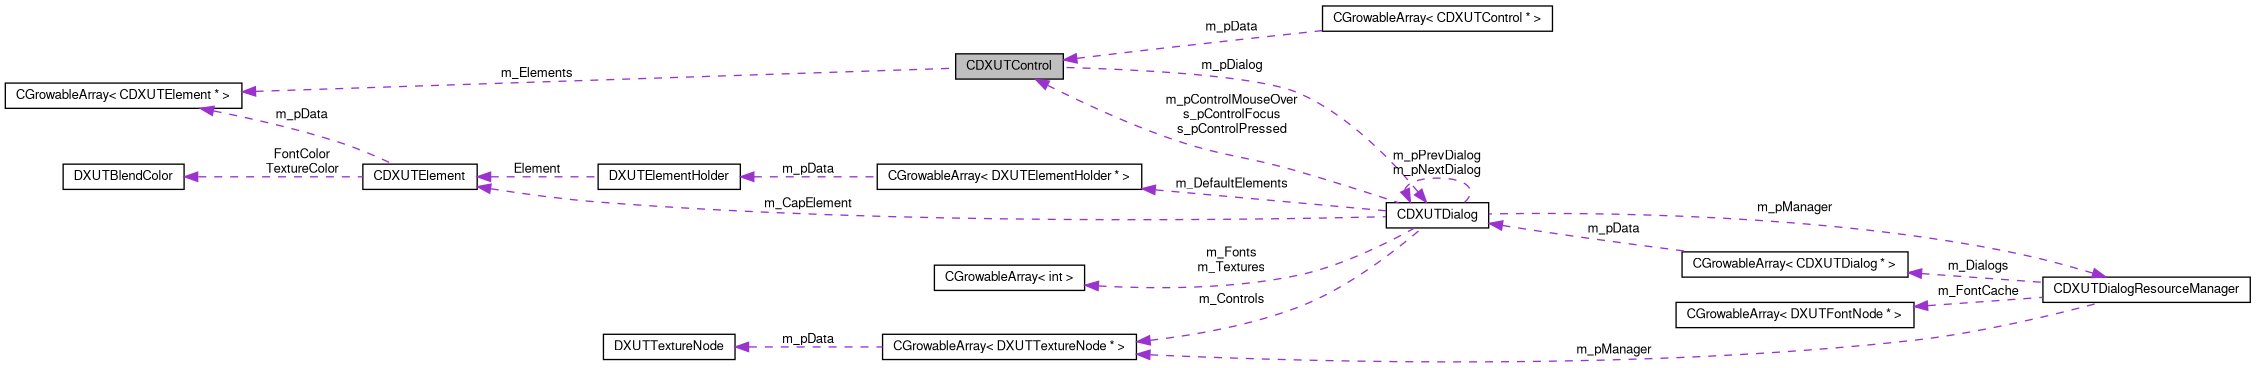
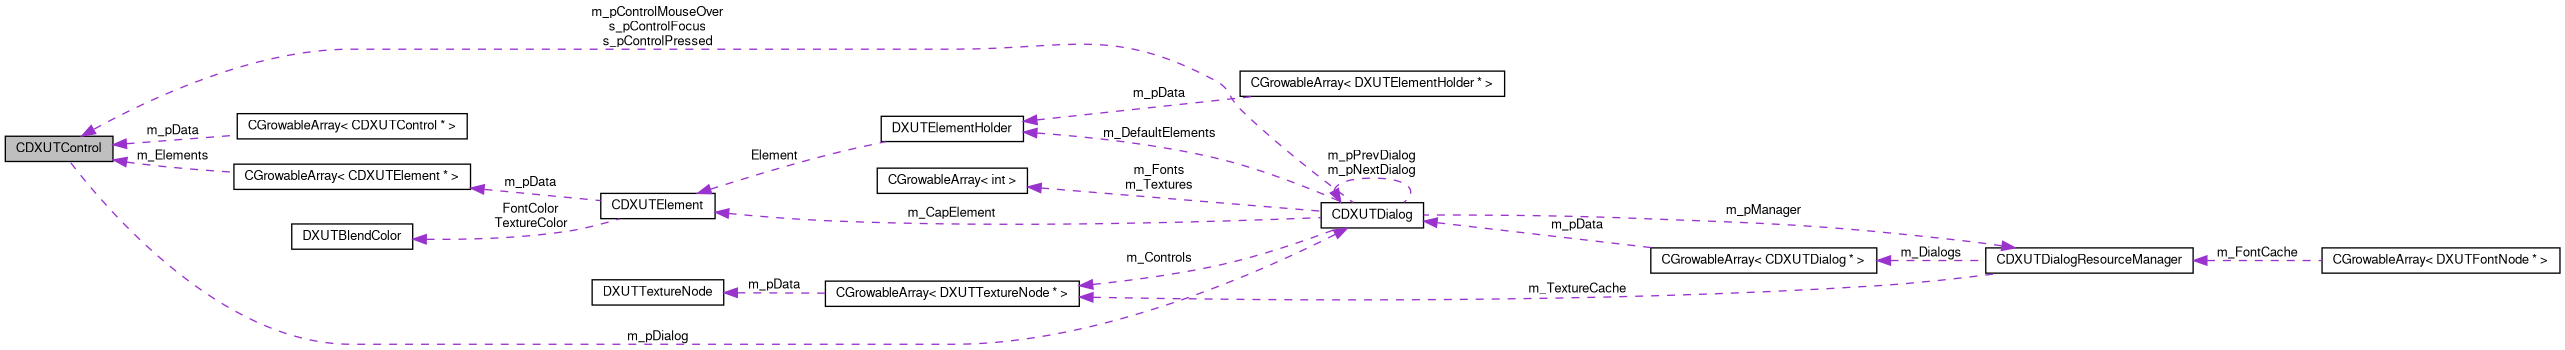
(606, 80) -> (180, 168)
(1271, 200) -> (1194, 153)
(1985, 302) -> (2264, 261)
(1614, 350) -> (1578, 289)
